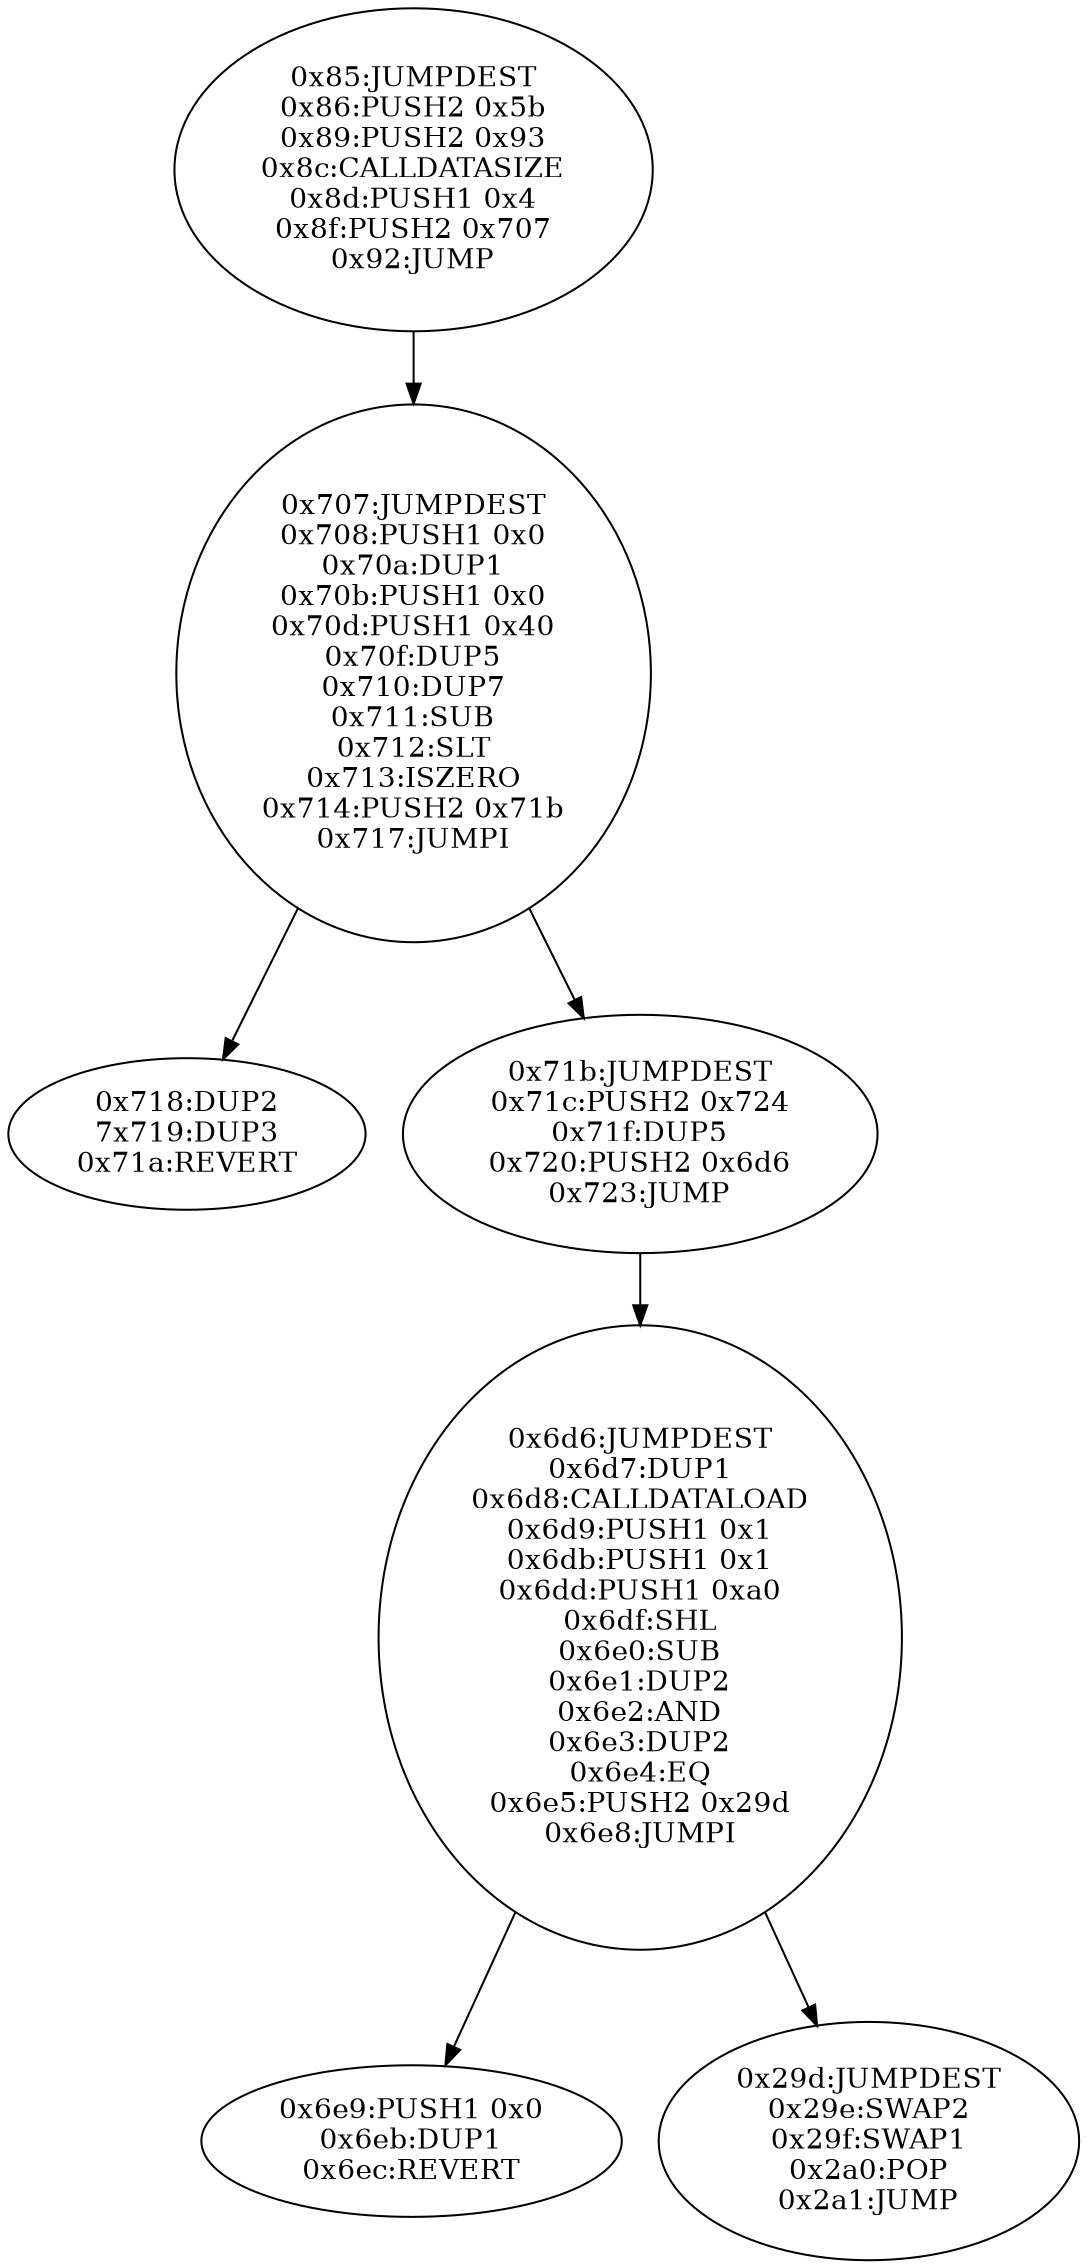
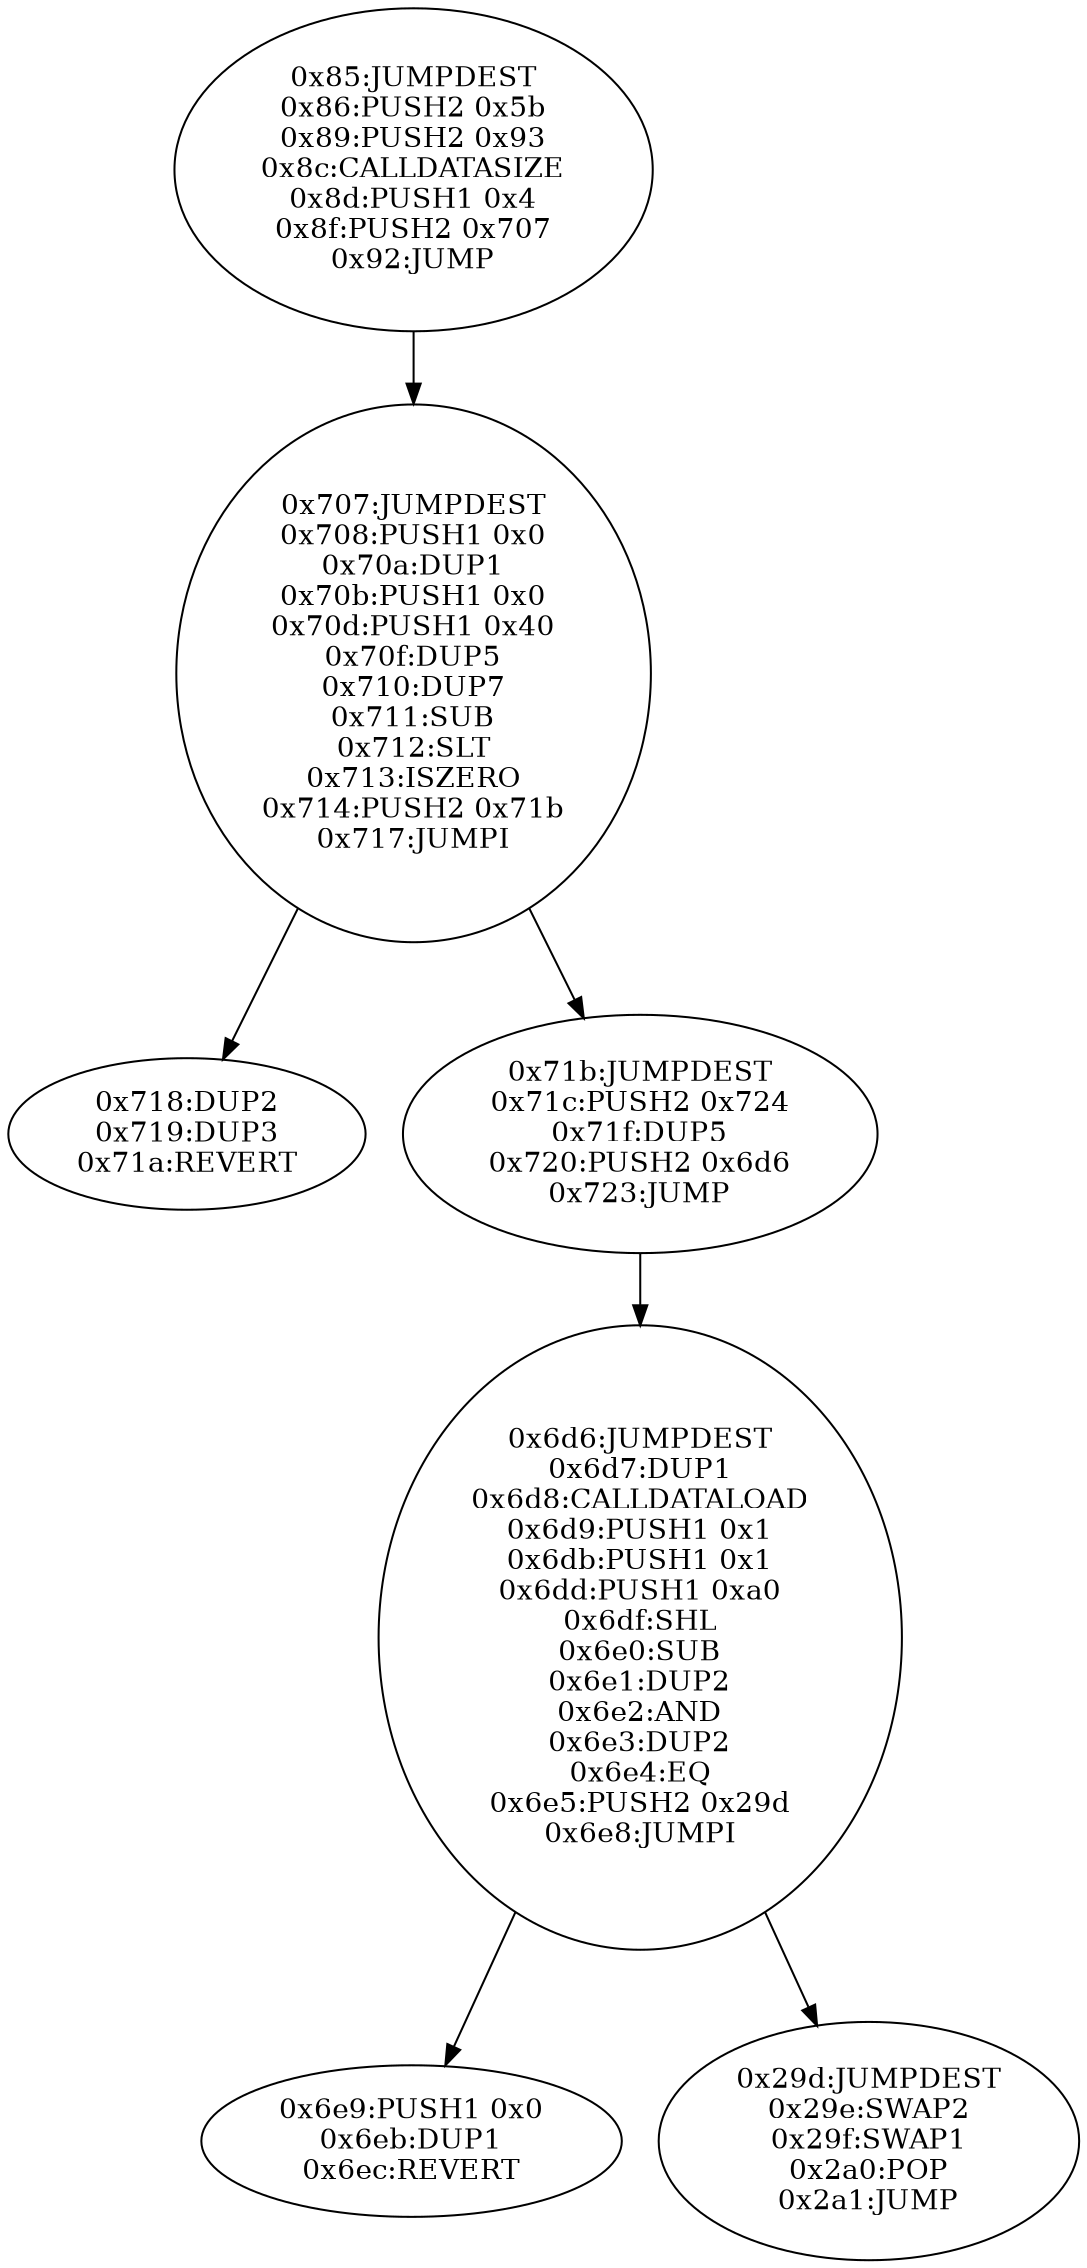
(187, 1134) -> (187, 1134)
